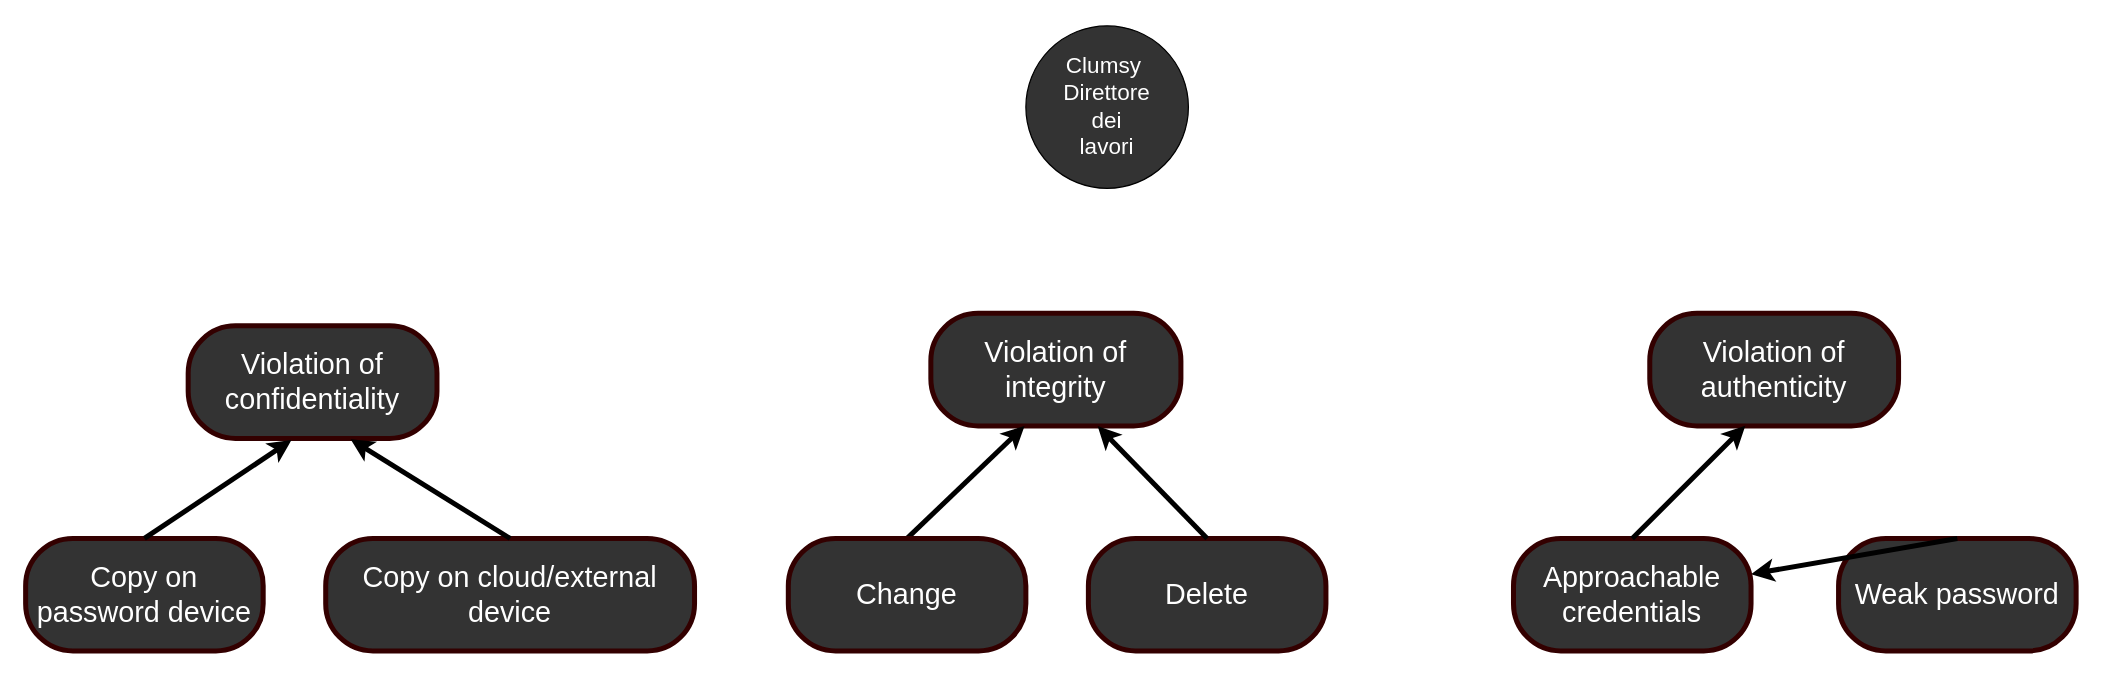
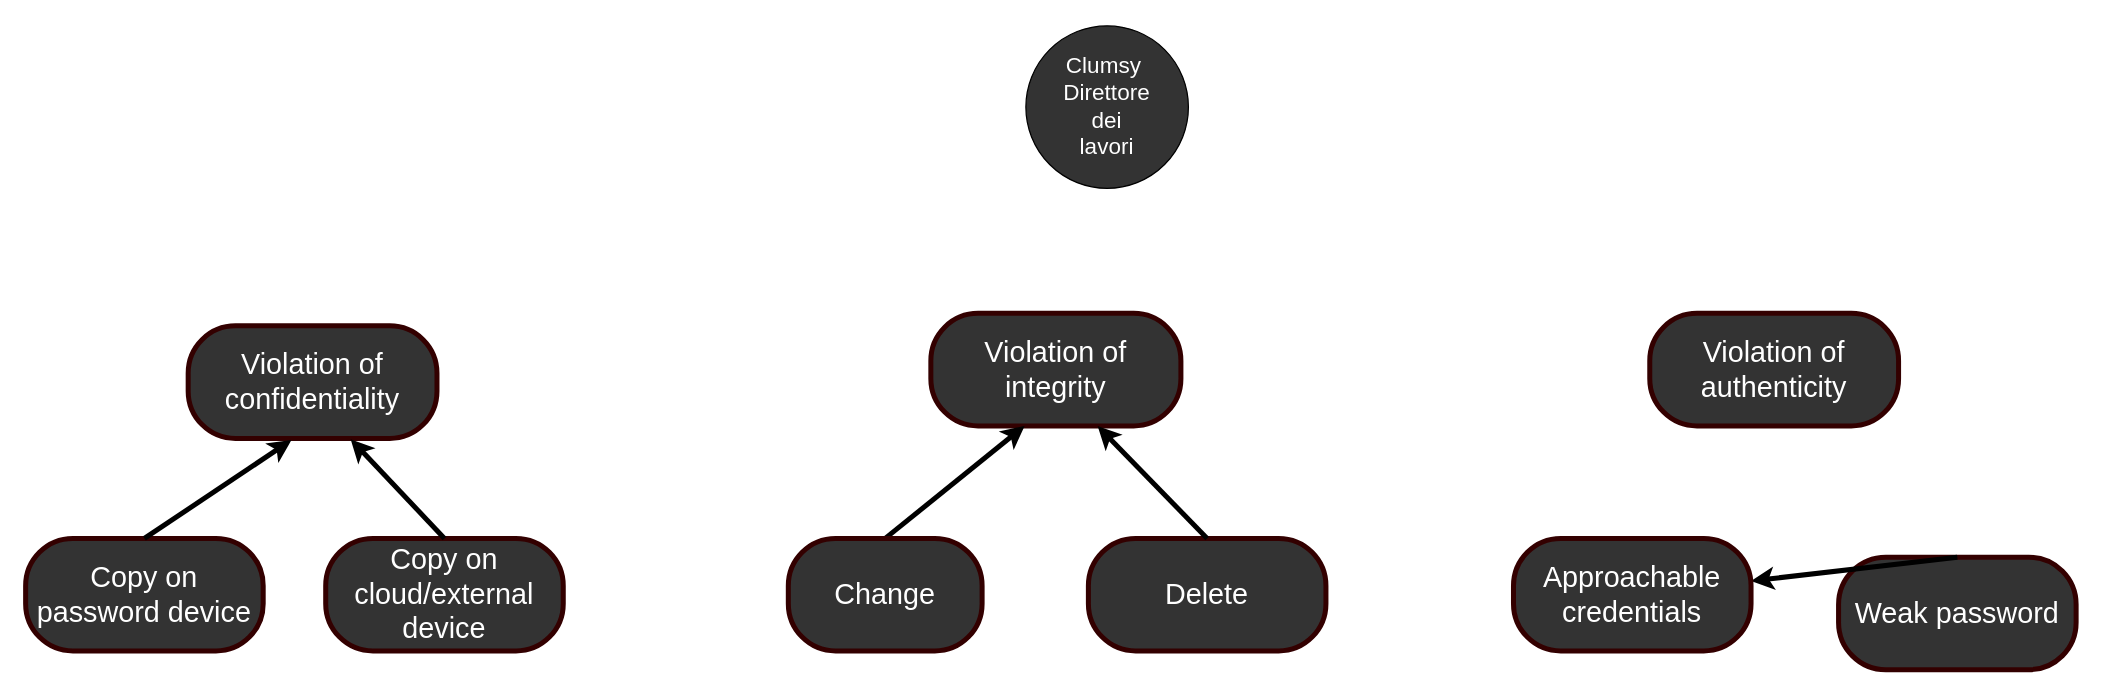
(1683, 487) -> none
(510, 594) -> (444, 594)
(907, 594) -> (885, 594)
(1957, 594) -> (1957, 613)
